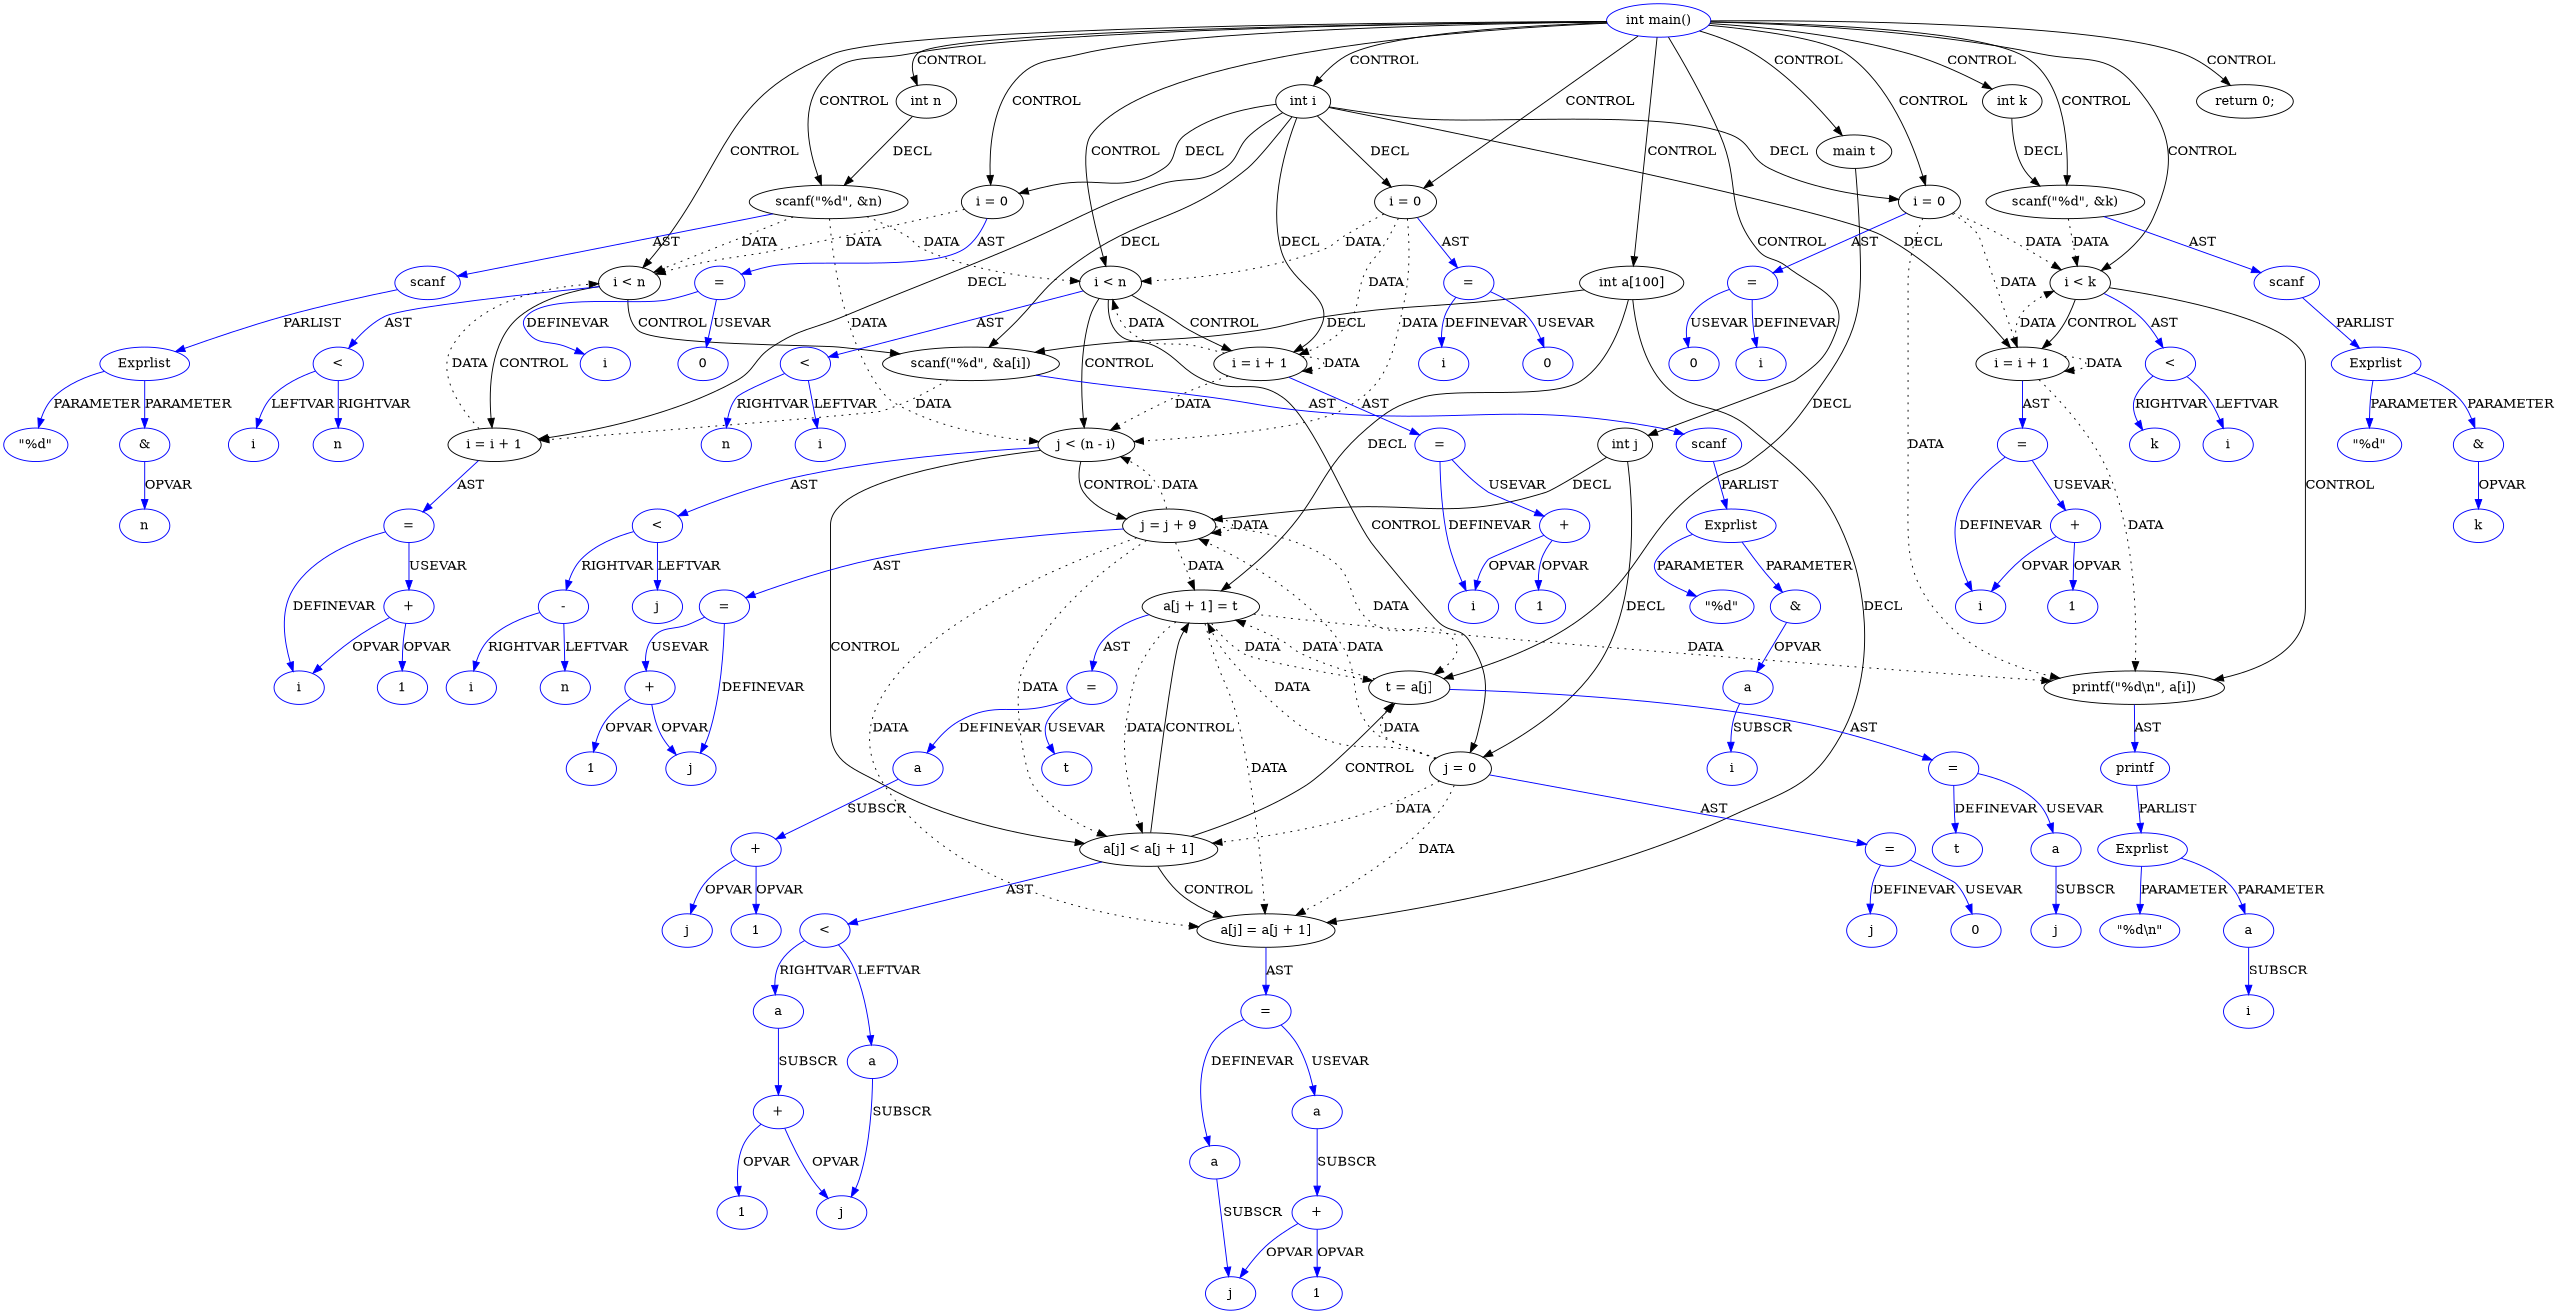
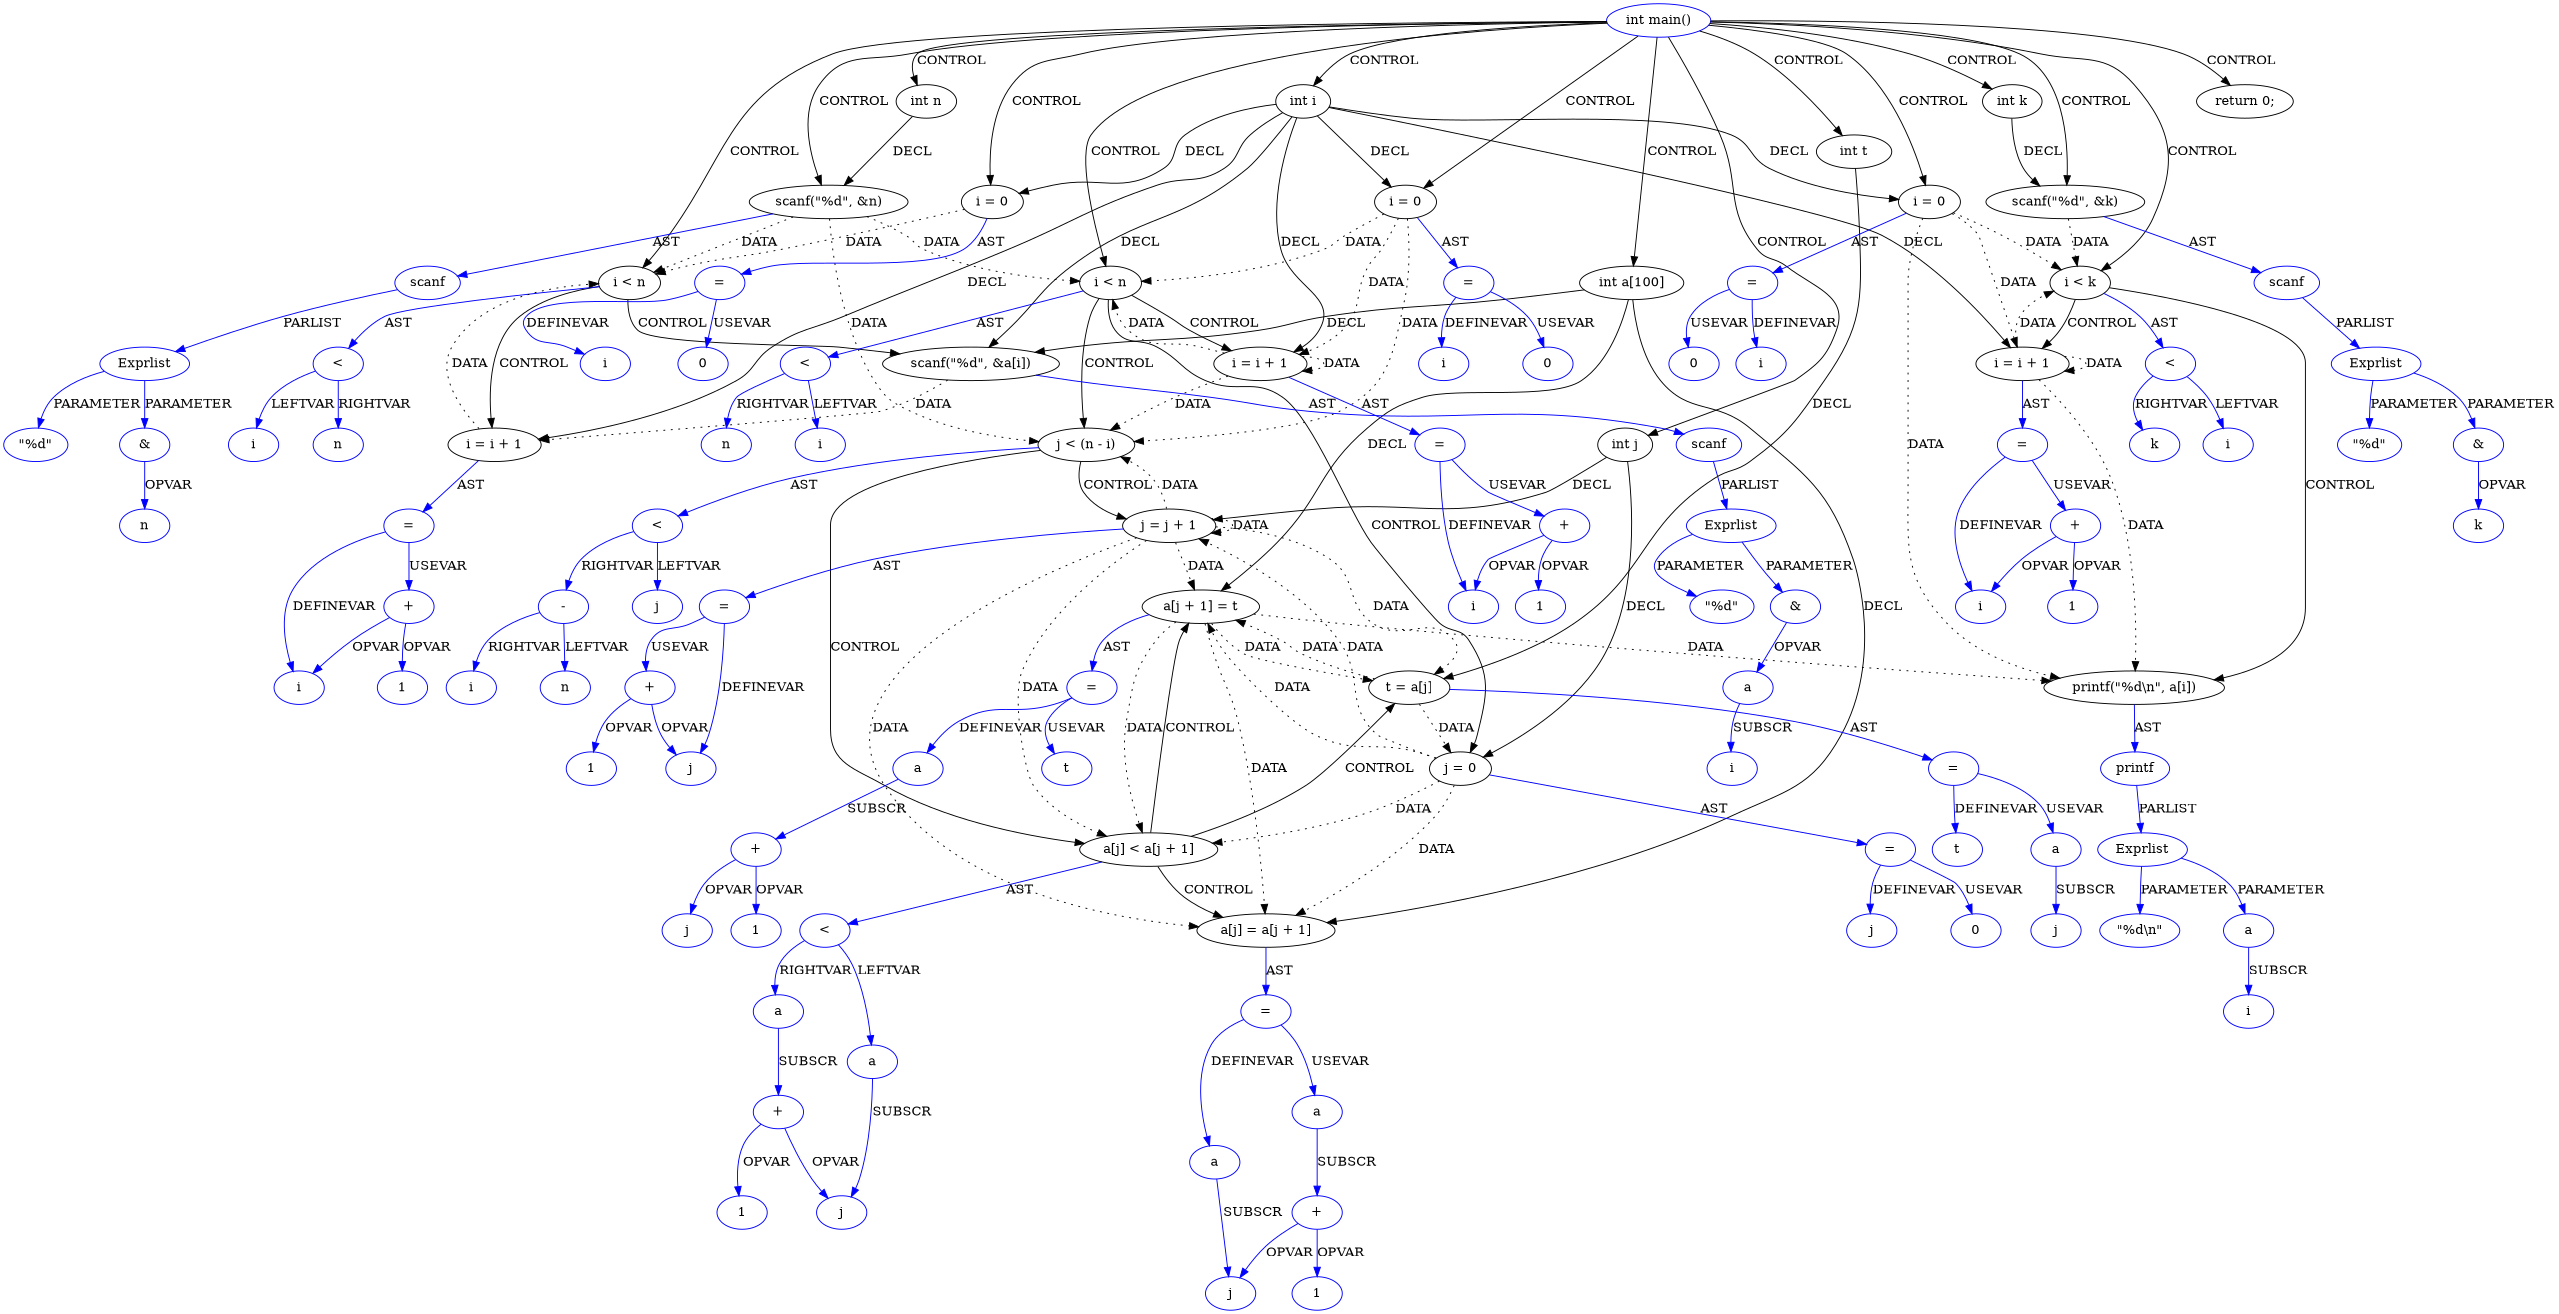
(1854, 152) -> (1854, 152)
(1169, 526) -> (1169, 526)
(1381, 730) -> (1433, 724)
